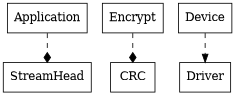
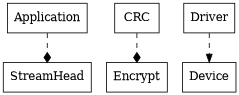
(133, 43) -> (137, 43)
(205, 44) -> (209, 44)
